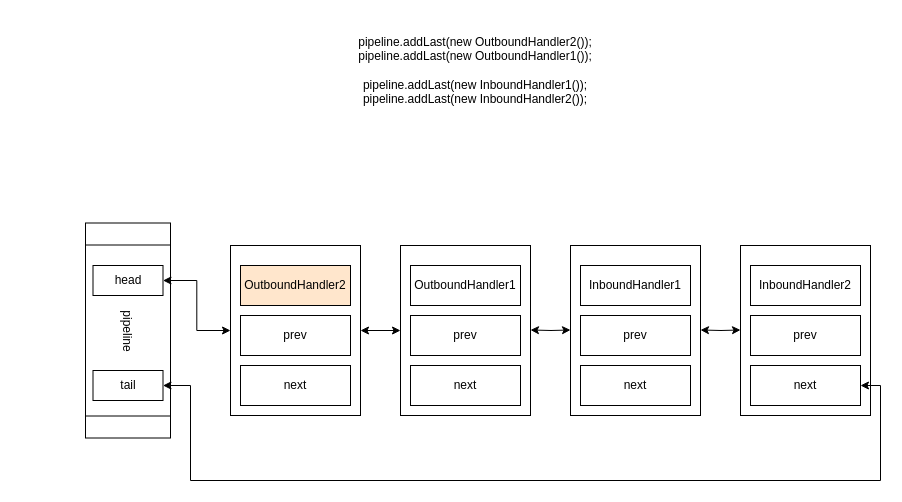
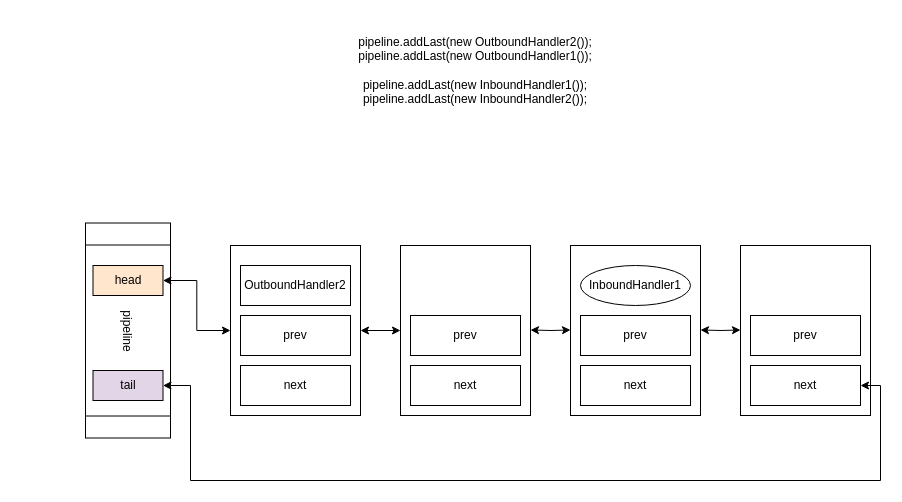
(128, 281) -> (128, 281)
(296, 286) -> (296, 286)
(466, 286) -> none
(636, 286) -> (636, 286)
(806, 286) -> none
(128, 386) -> (128, 386)
